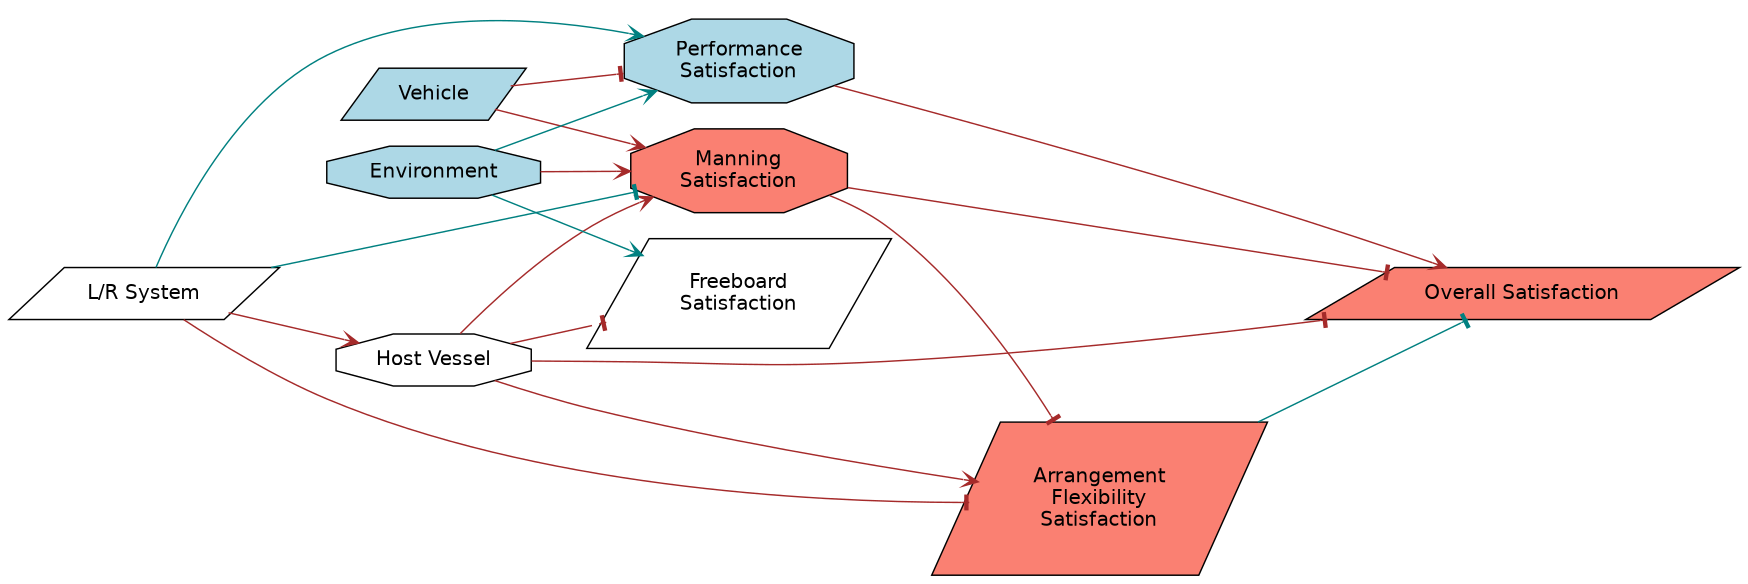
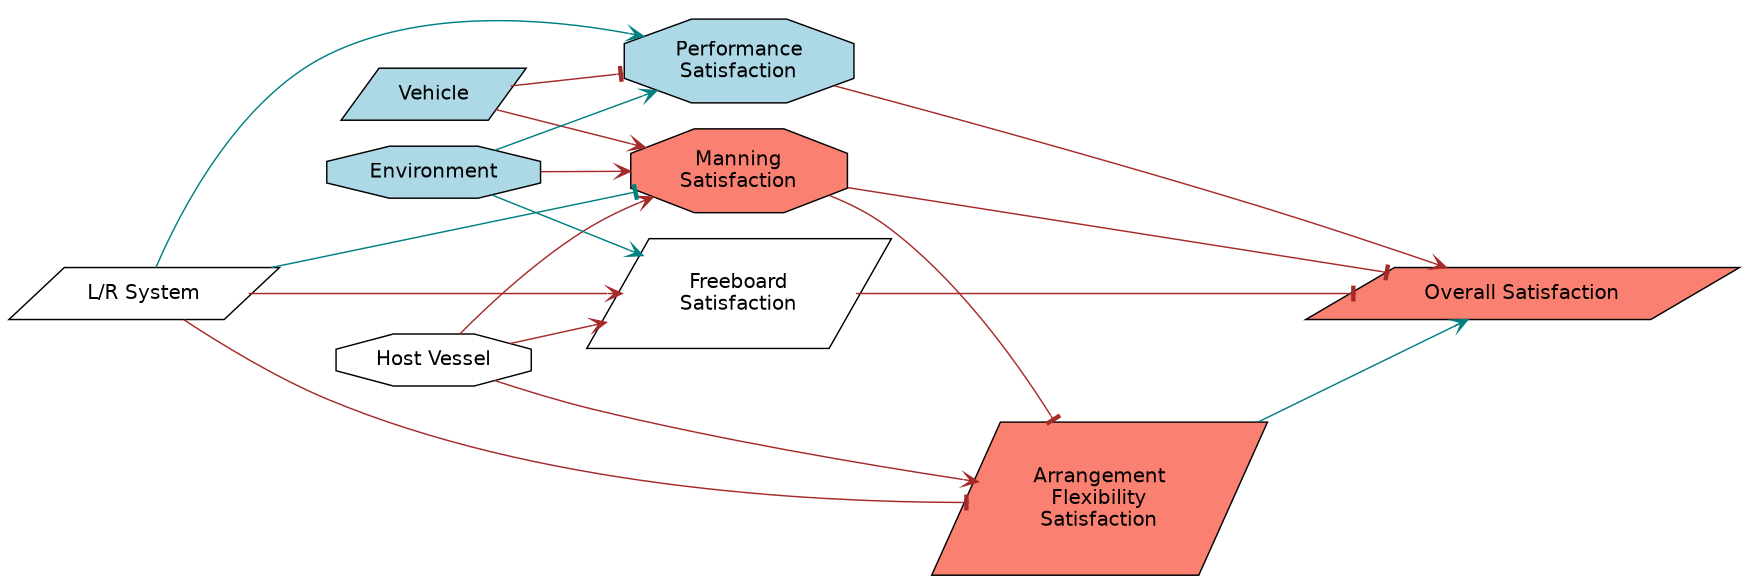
(286, 326) -> (428, 294)
(551, 335) -> (551, 335)
(927, 359) -> (1102, 294)
(1359, 372) -> (1359, 372)
